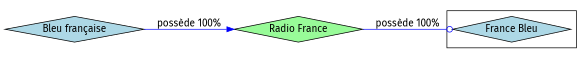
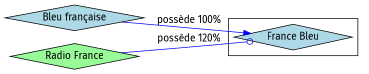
(408, 24) -> (189, 39)
(185, 29) -> (183, 27)
